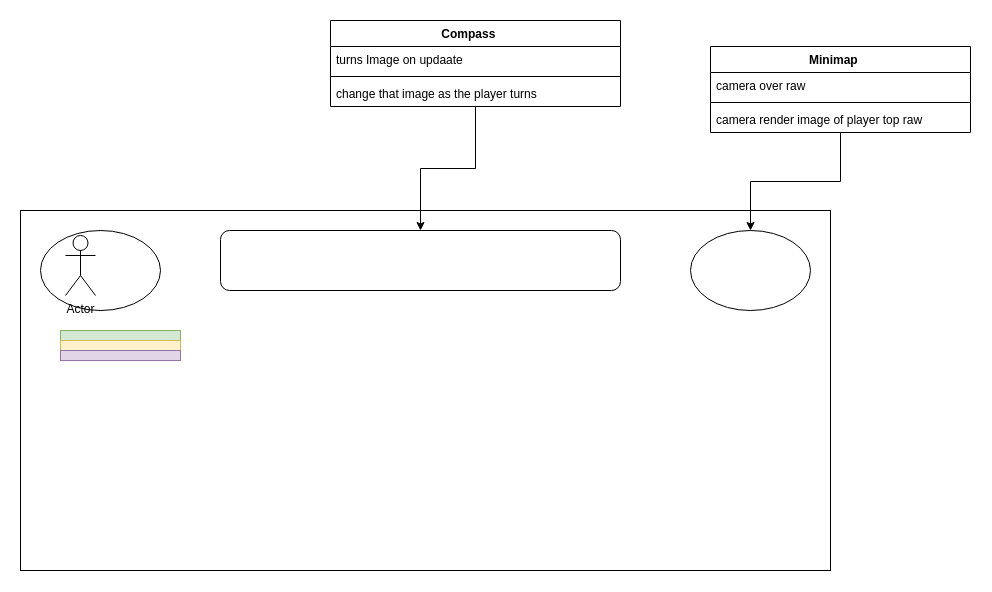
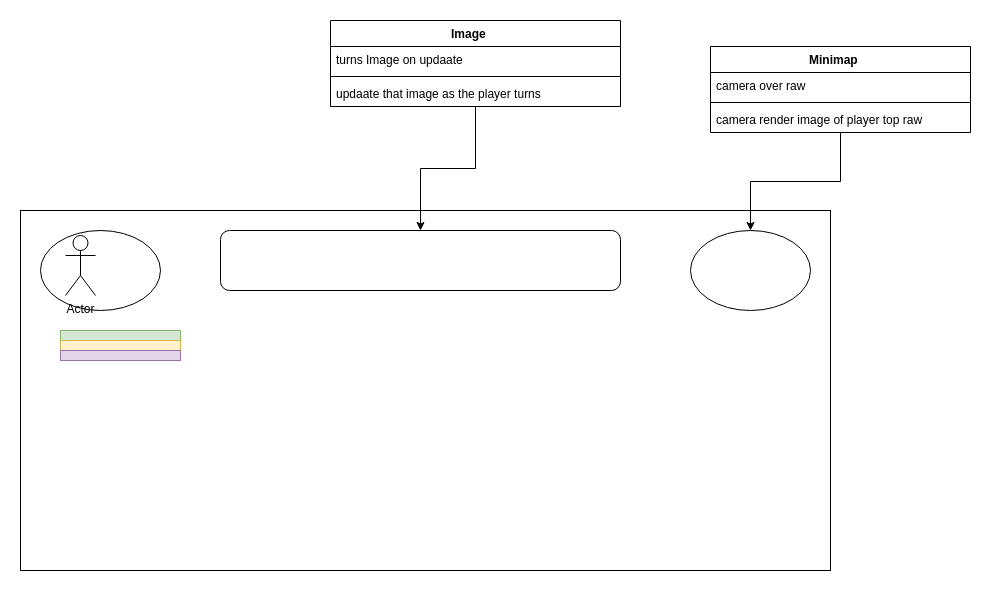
(475, 34) -> (475, 34)
(448, 94) -> (451, 94)
